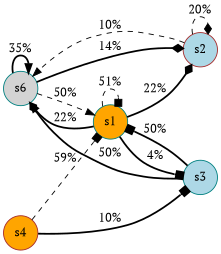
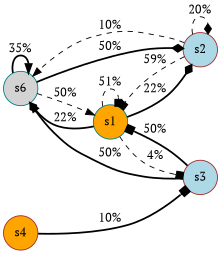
(111, 47) -> (111, 47)
(143, 162) -> (143, 162)
(200, 177) -> (200, 177)
(63, 181) -> (153, 75)
